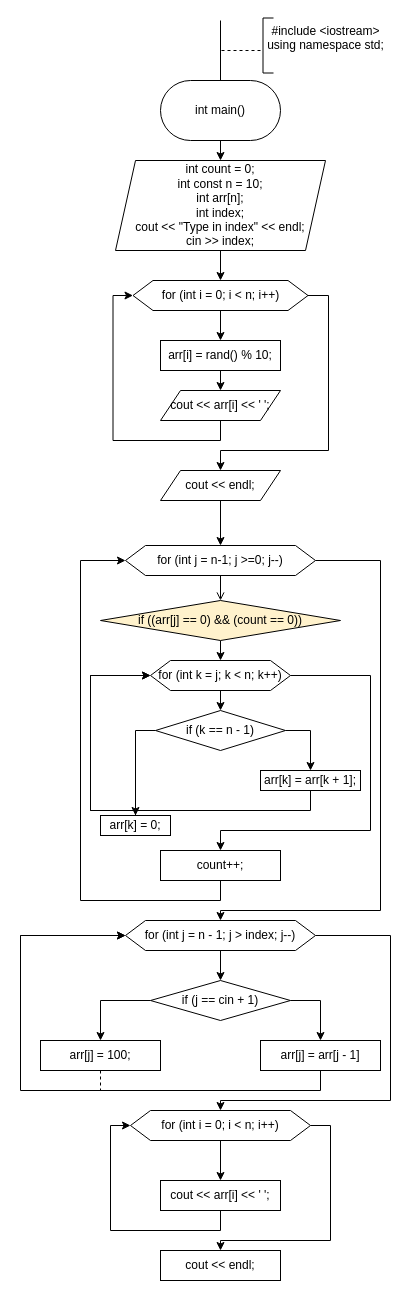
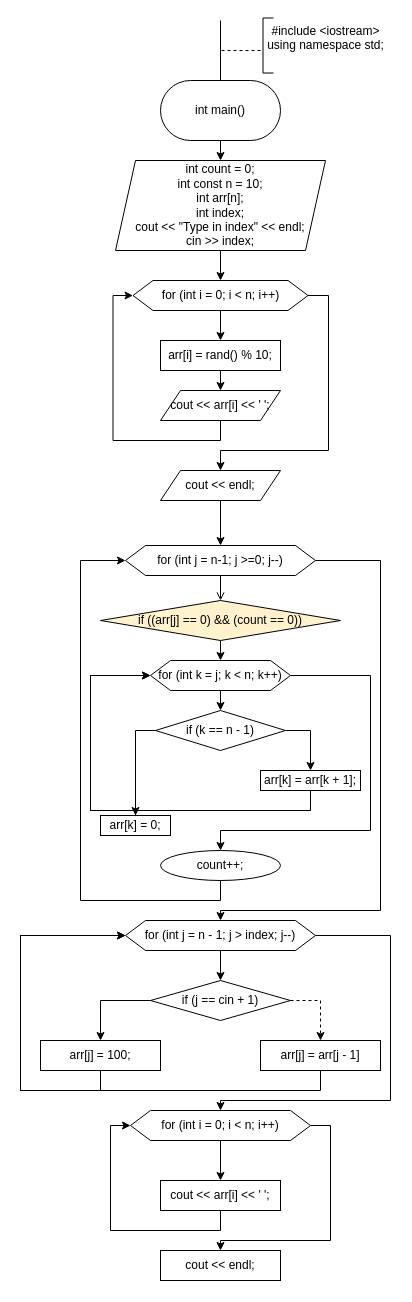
(221, 866) -> (221, 866)
(321, 1002) -> (321, 1002)
(101, 1080) -> (101, 1080)
